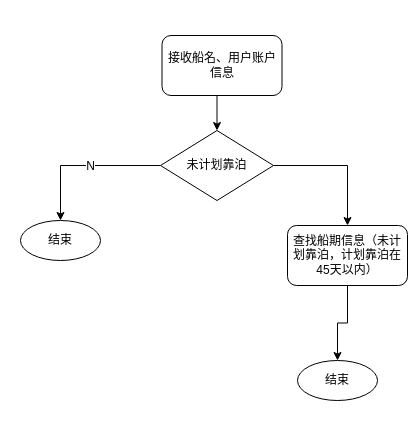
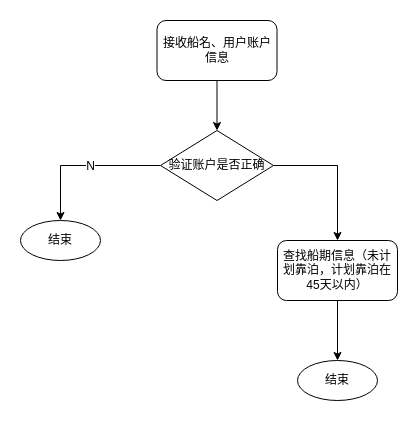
(222, 66) -> (217, 51)
(217, 166) -> (217, 166)
(348, 256) -> (338, 271)
